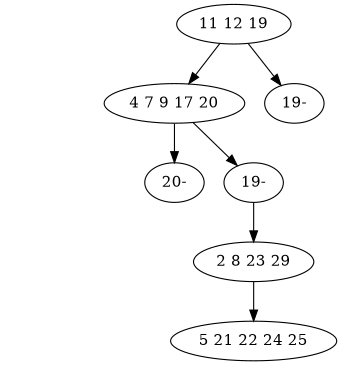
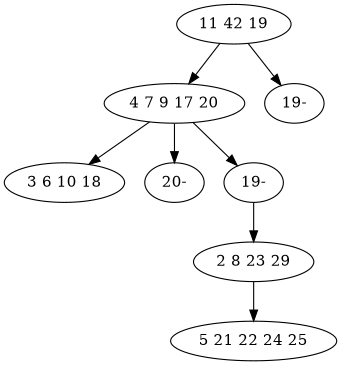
(234, 24) -> (234, 24)
none -> (64, 183)
